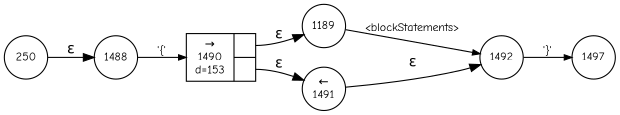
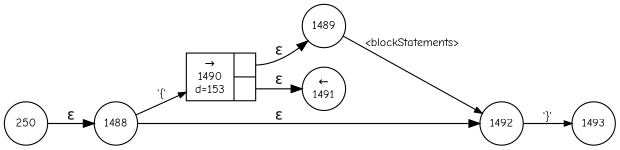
(324, 26) -> (324, 26)
(594, 57) -> (594, 123)
(408, 80) -> (303, 123)
